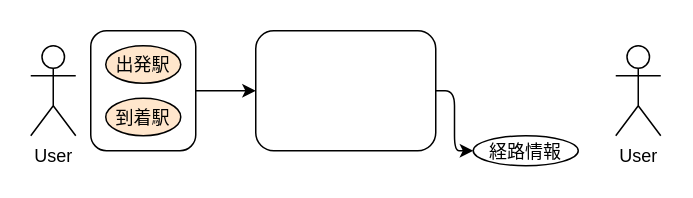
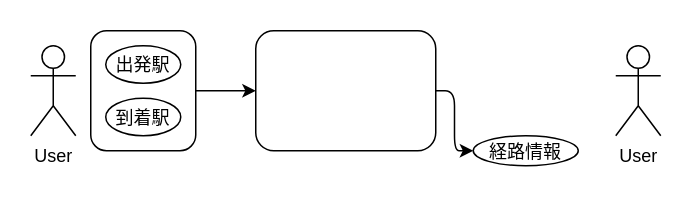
(143, 65) -> (143, 65)
(143, 117) -> (143, 117)
